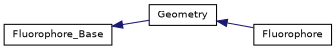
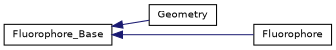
(240, 25) -> (188, 35)
